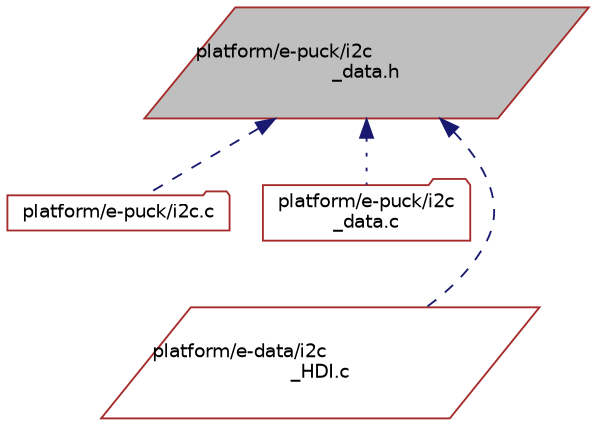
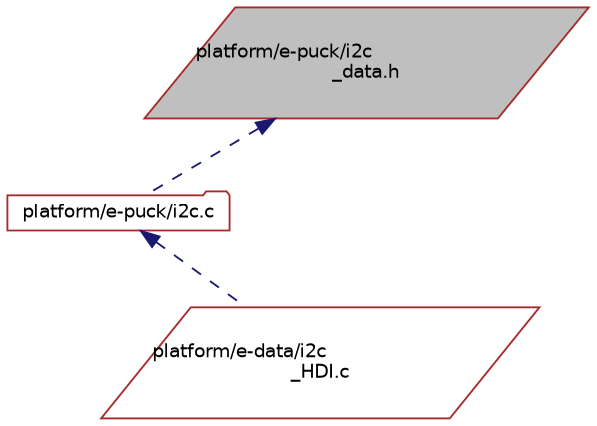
(367, 213) -> none
(492, 226) -> (201, 274)
